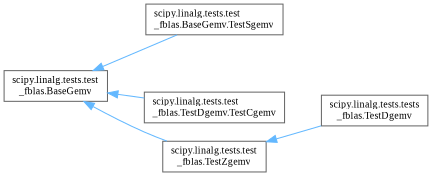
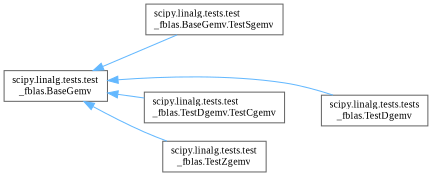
(299, 132) -> (226, 78)
